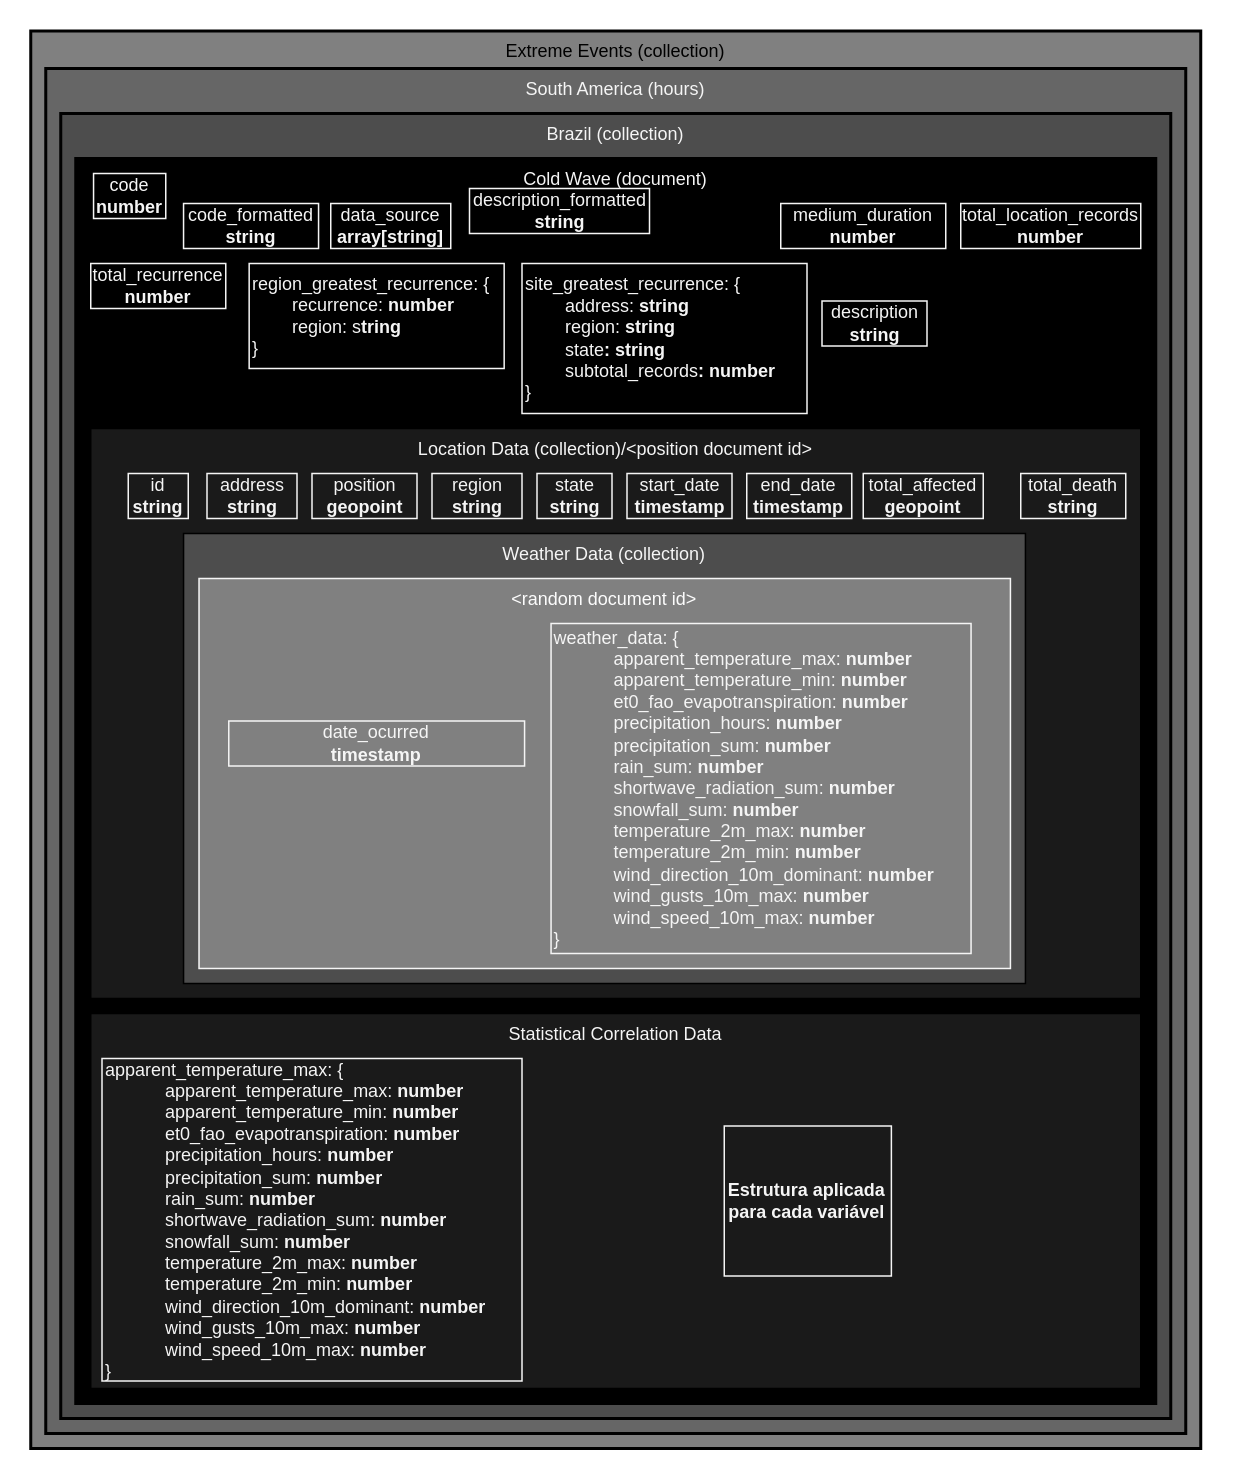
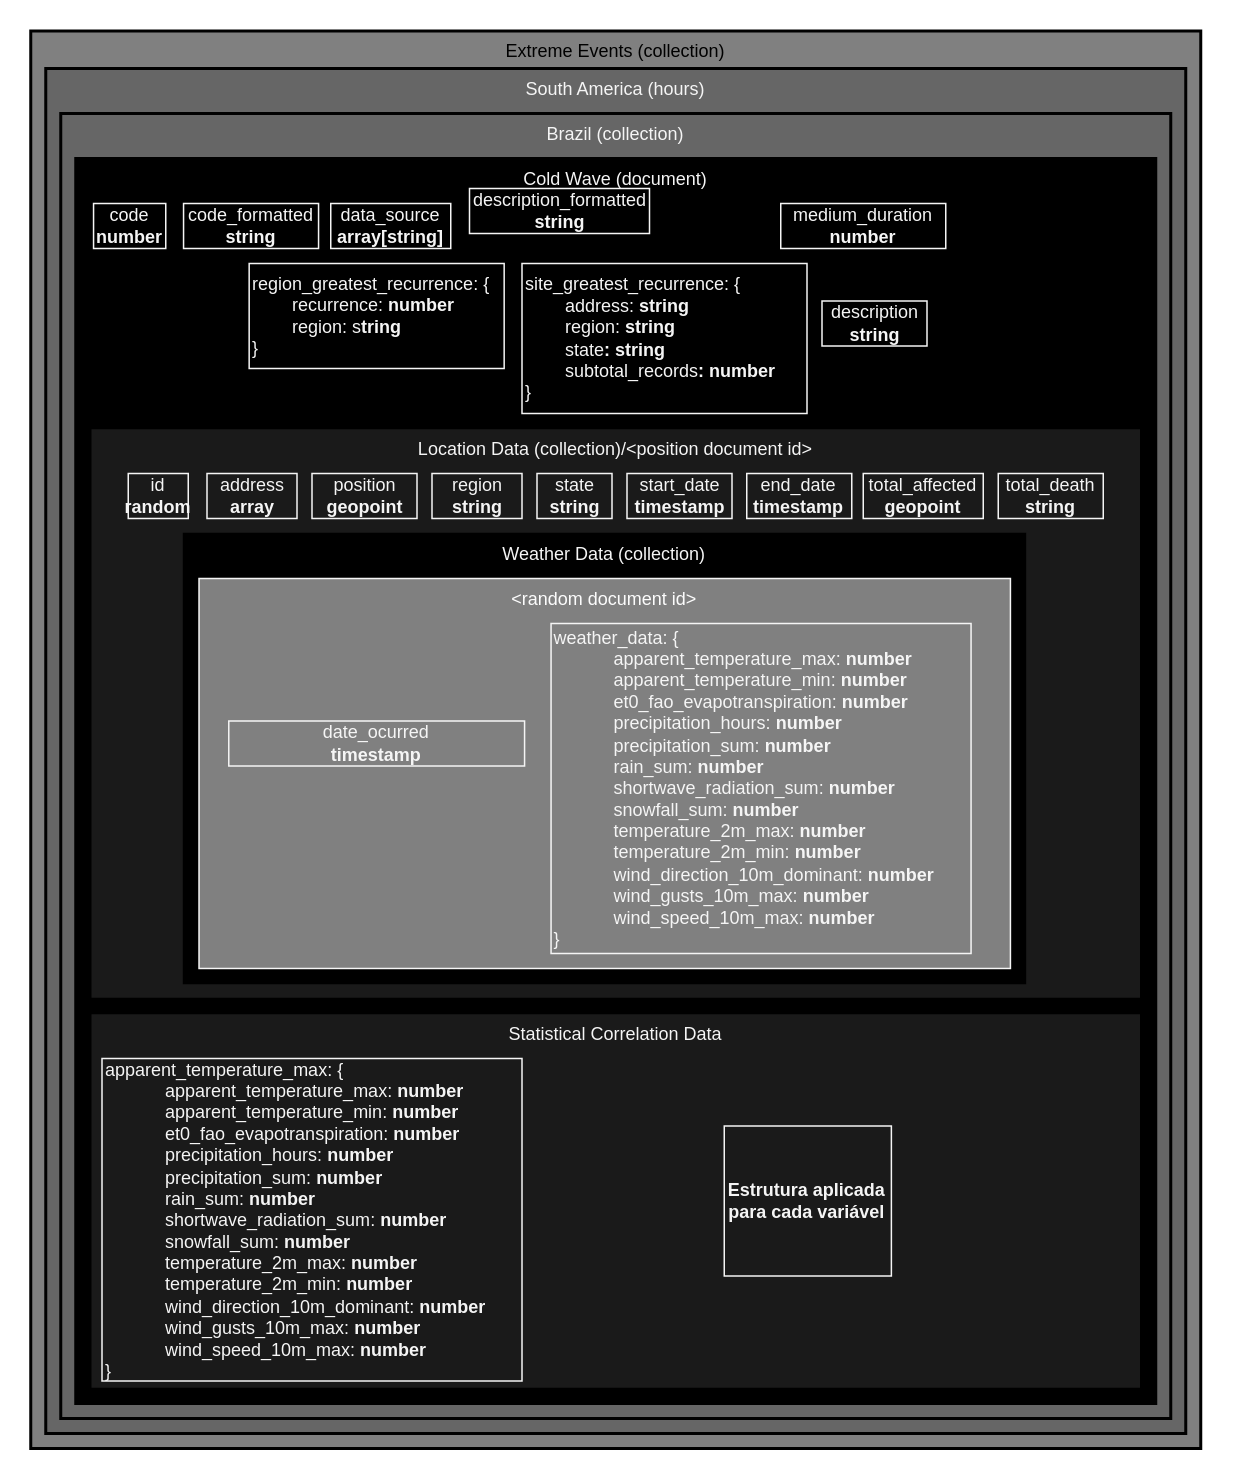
(616, 135) -> (616, 135)
(130, 196) -> (130, 226)
(1051, 226) -> none
(158, 286) -> none
(158, 496) -> (158, 496)
(253, 496) -> (253, 496)
(1073, 496) -> (1051, 496)
(605, 555) -> (605, 555)
